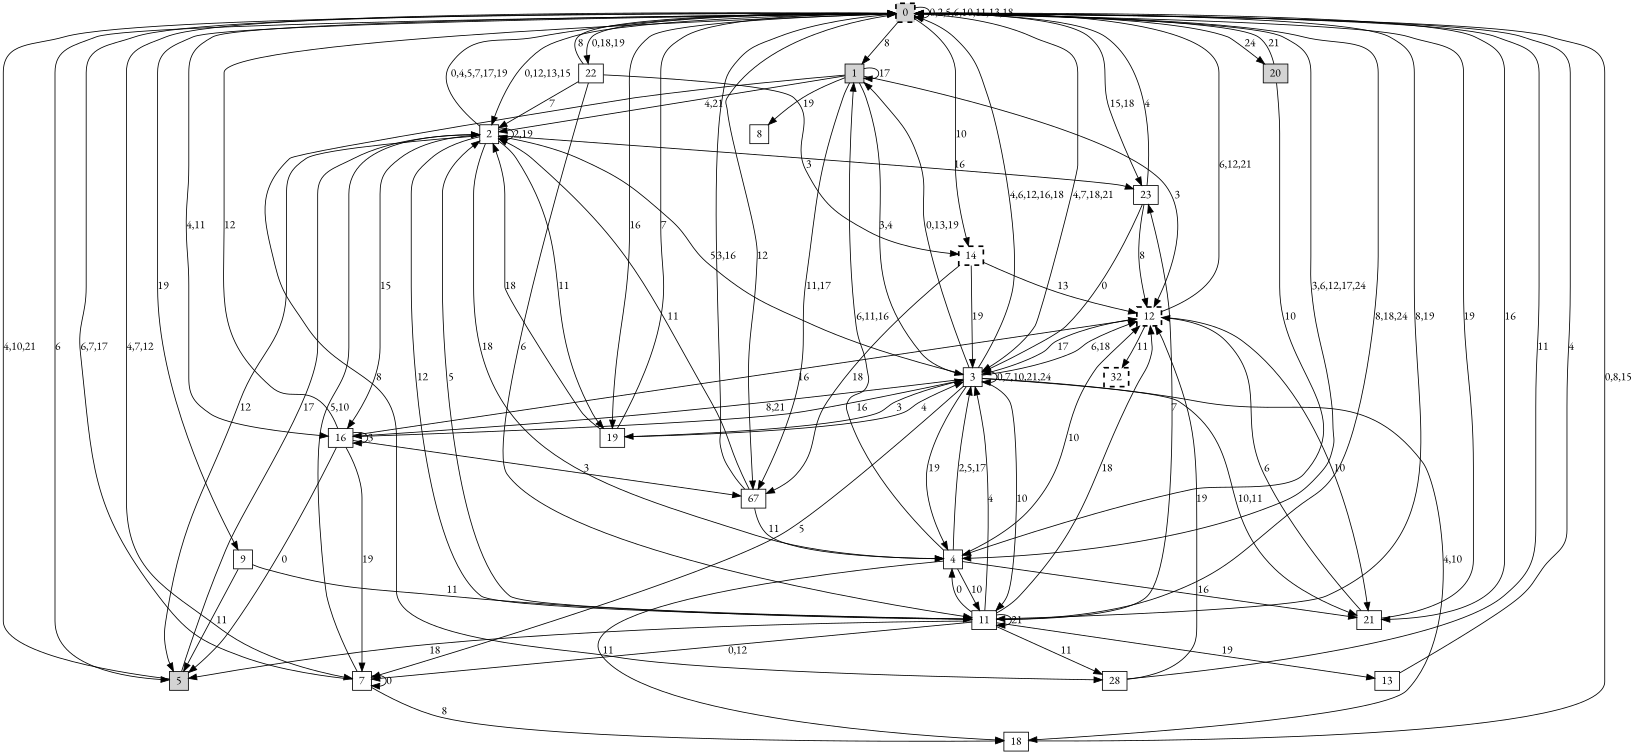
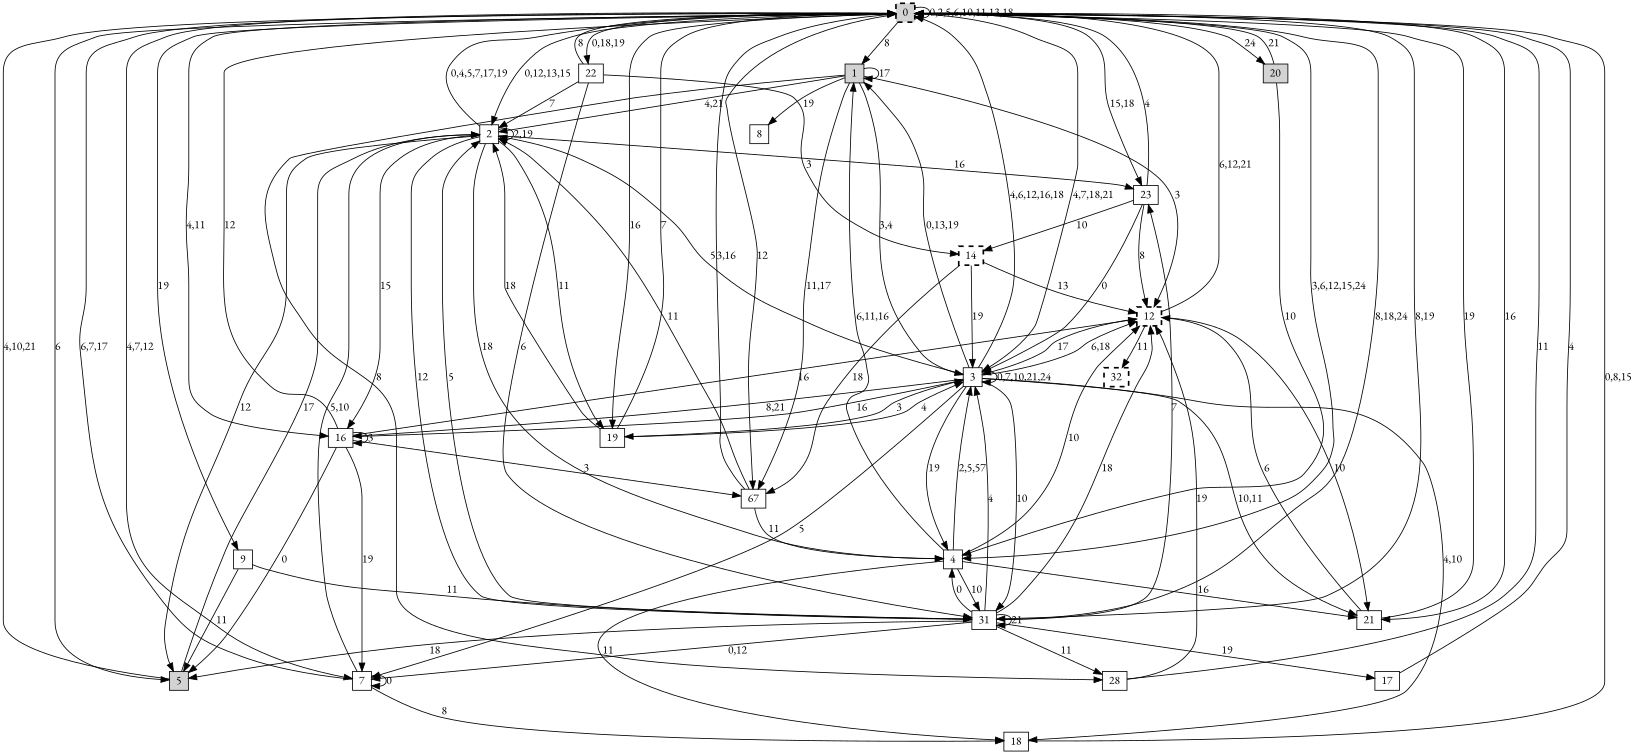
(955, 121) -> (1070, 222)
(1339, 286) -> (1339, 286)
(973, 468) -> (973, 468)
(984, 620) -> (984, 620)
(1387, 681) -> (1387, 681)
